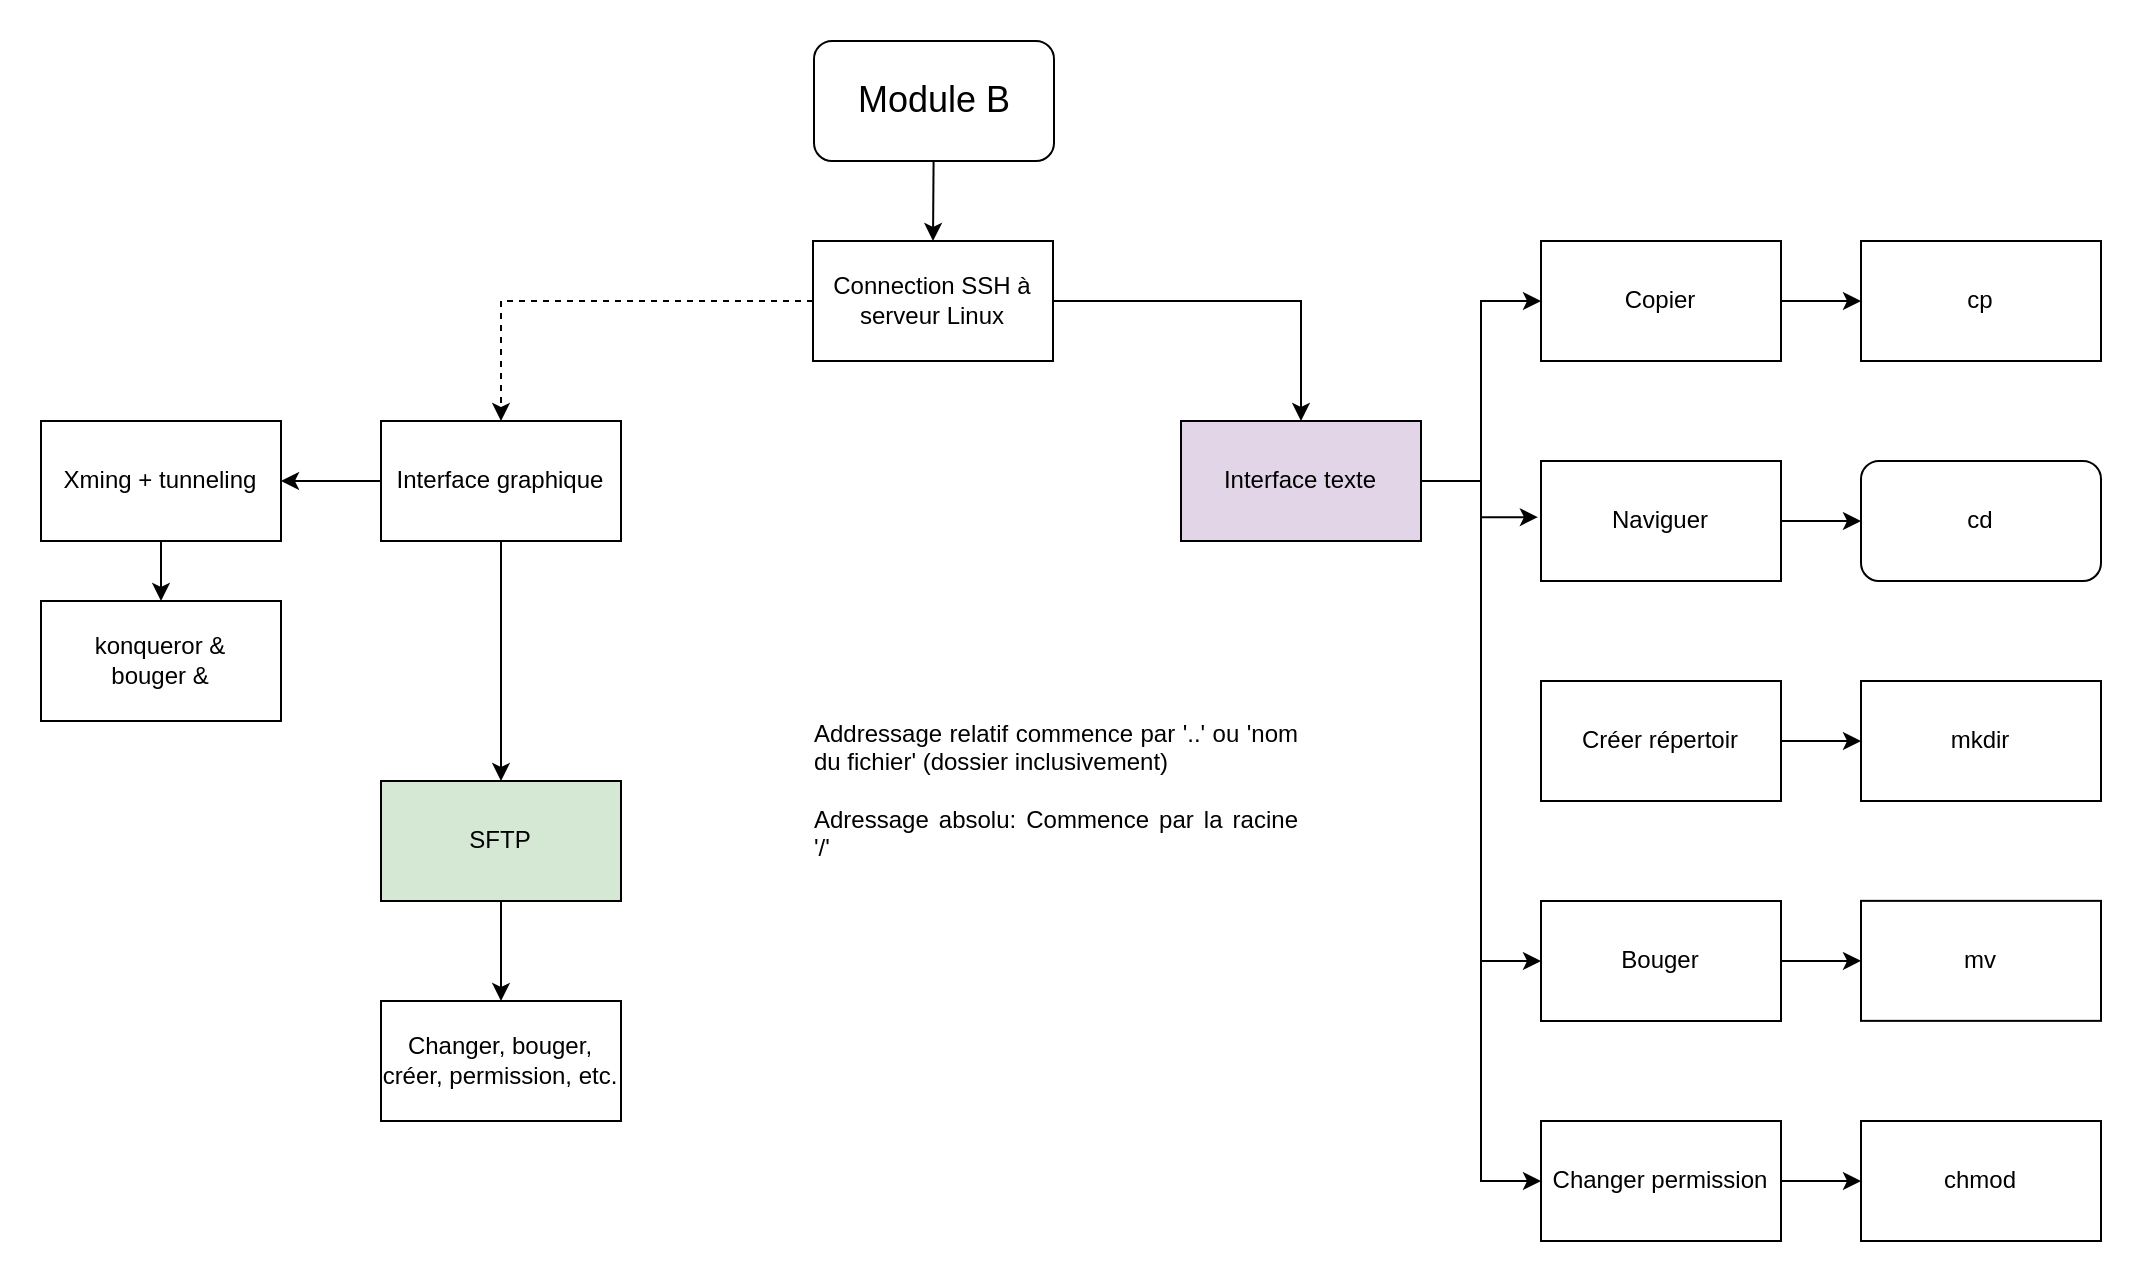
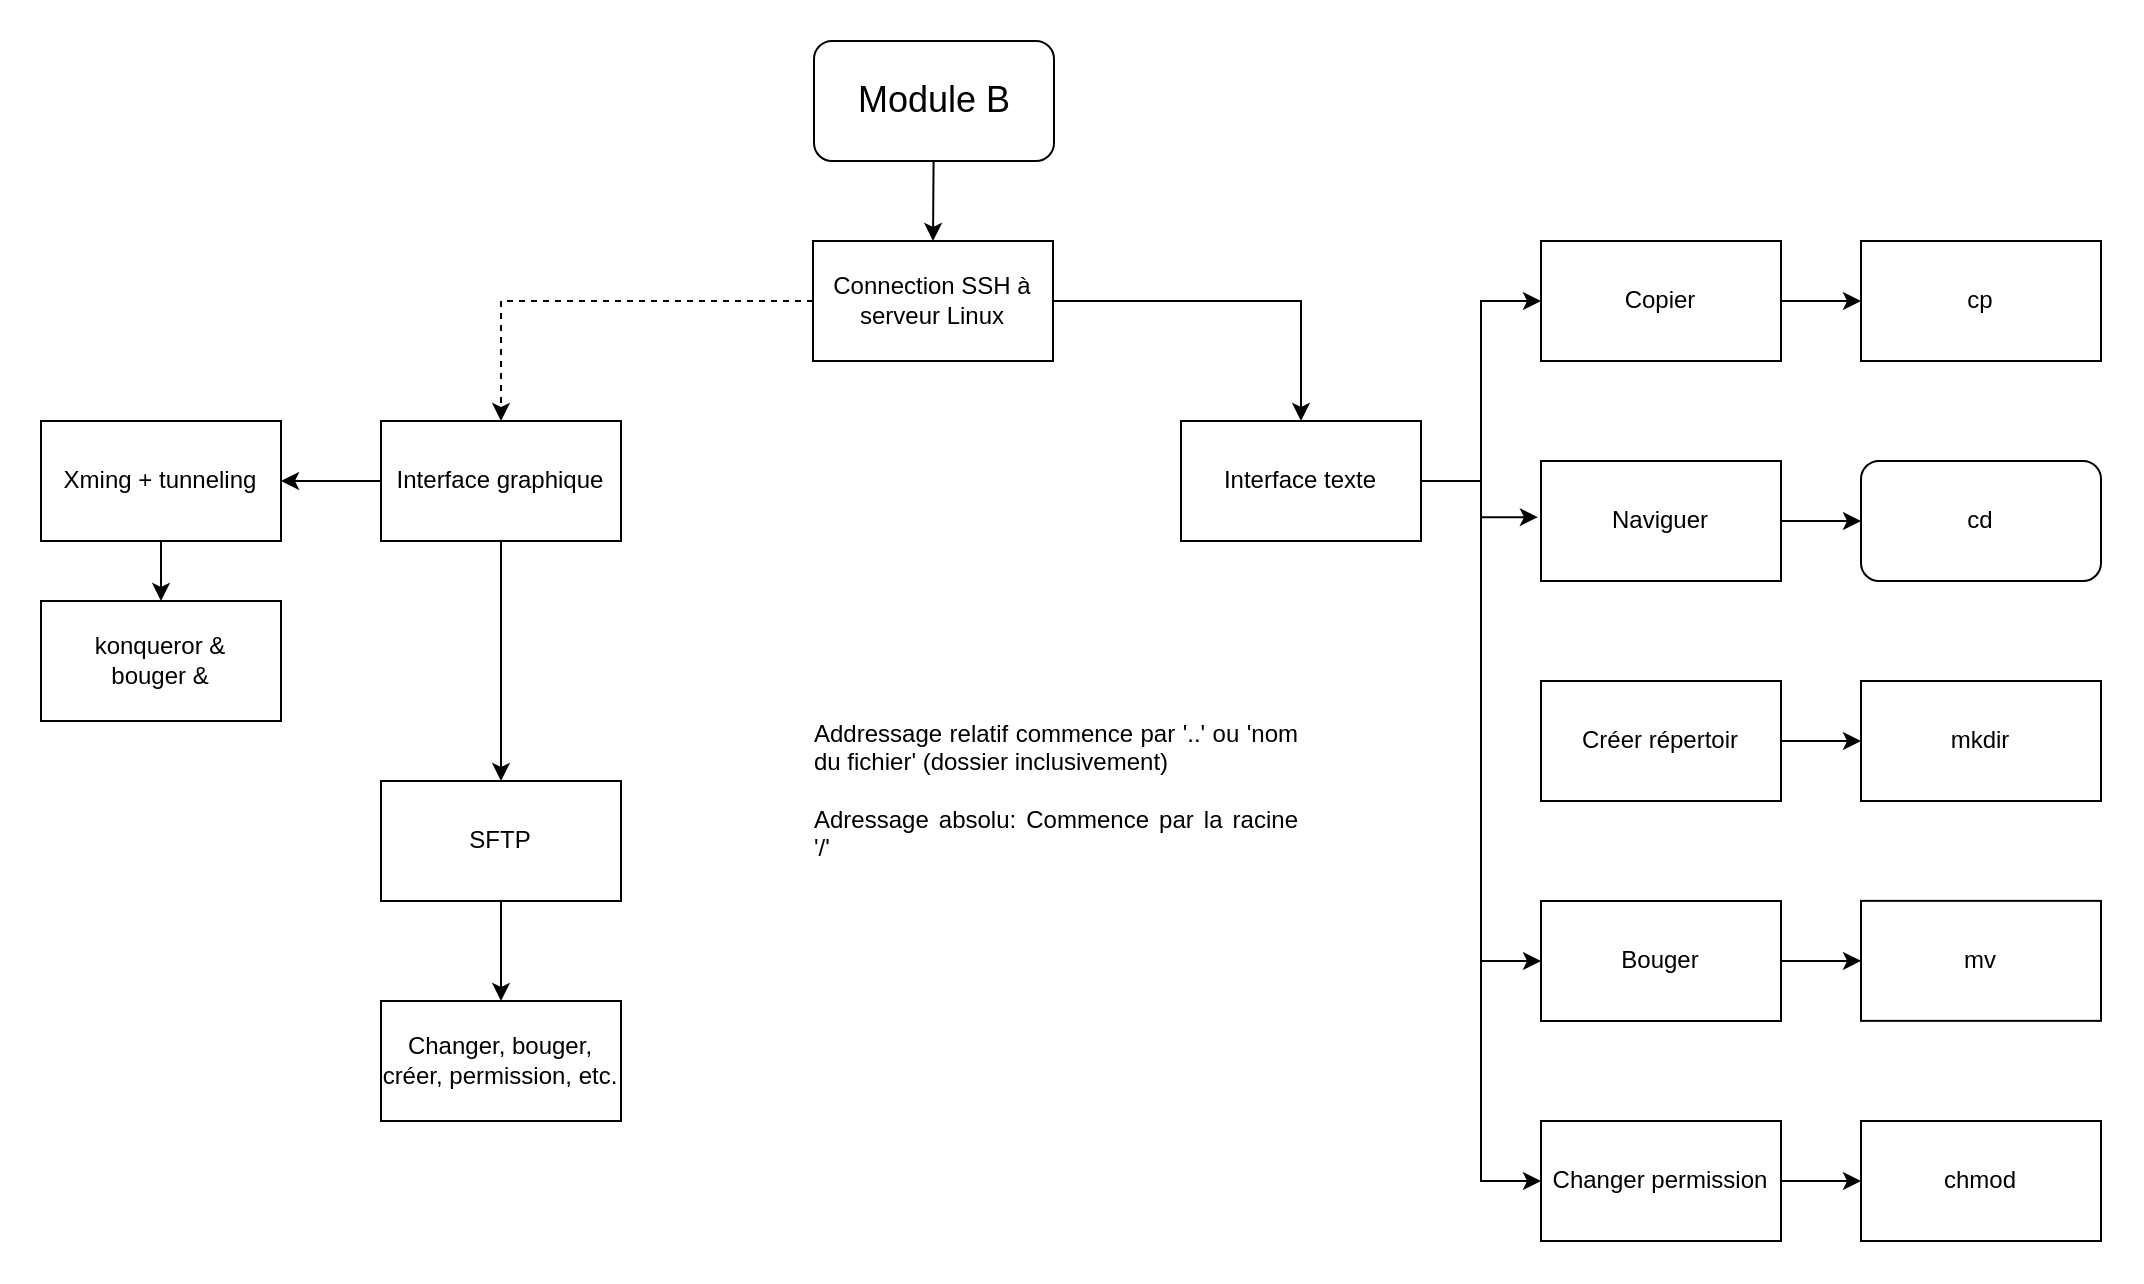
(1301, 481) -> (1301, 481)
(501, 841) -> (501, 841)
